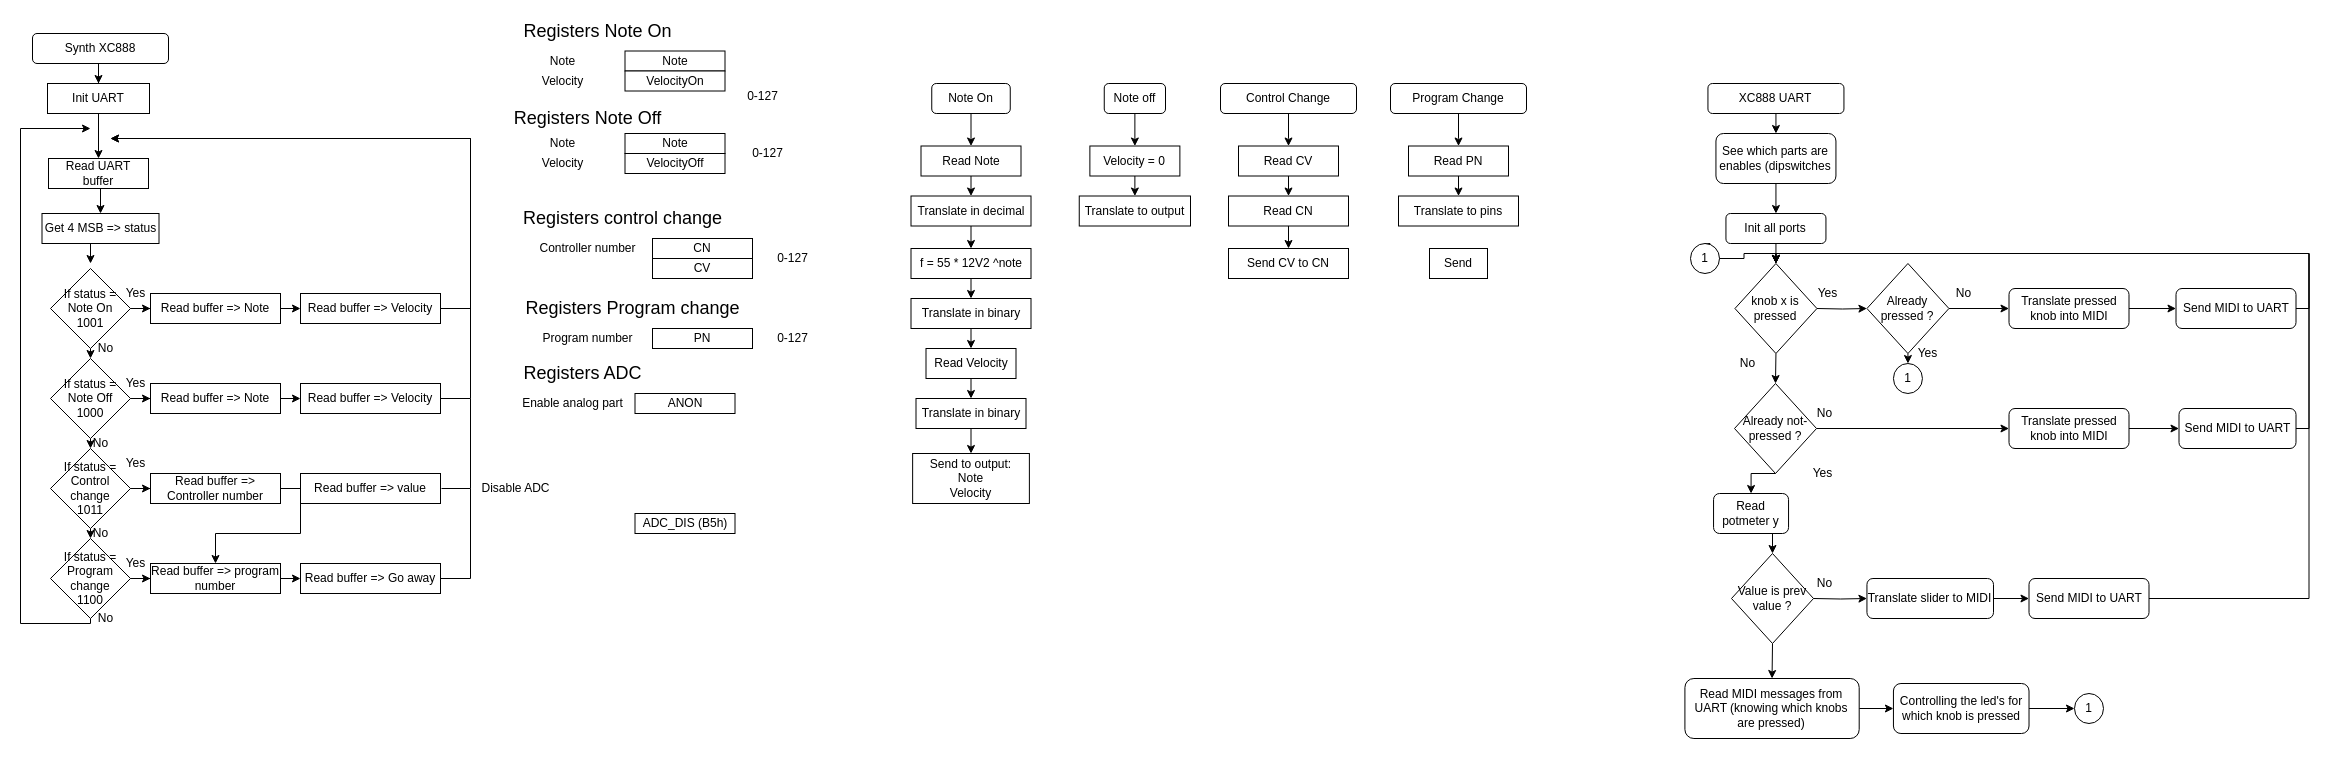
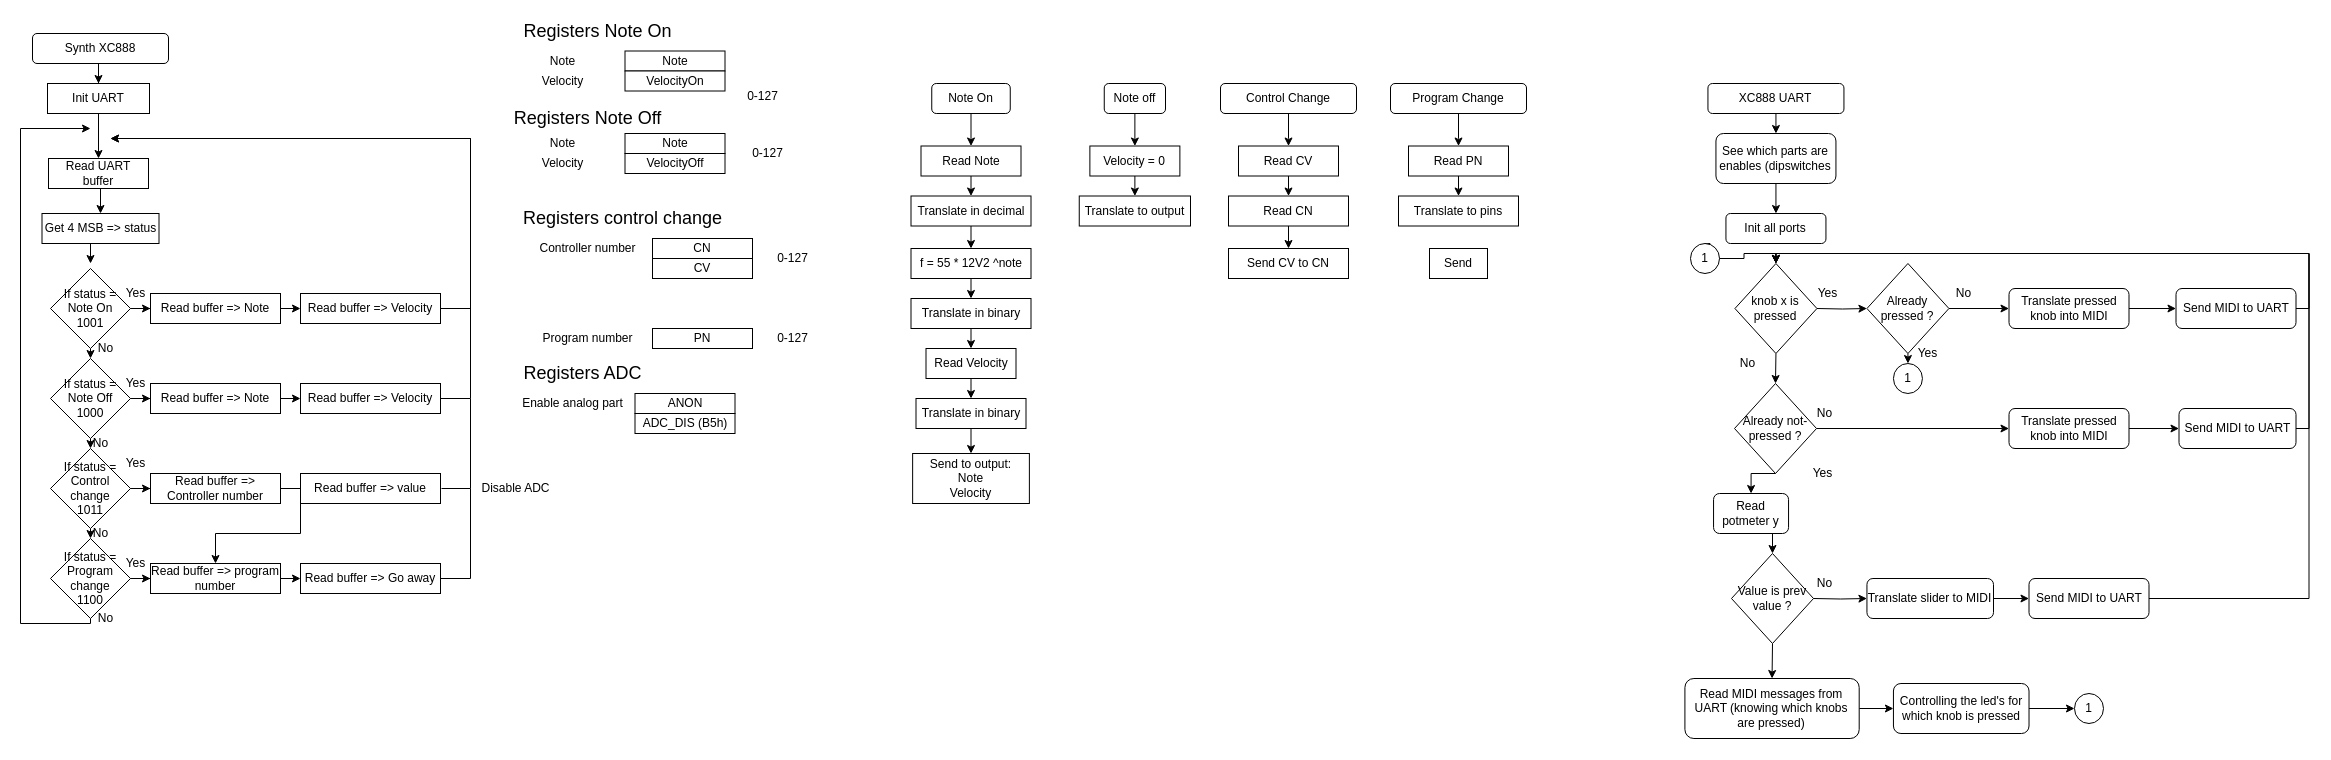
(1776, 247) -> none
(633, 309) -> none
(685, 524) -> (685, 424)
